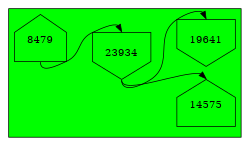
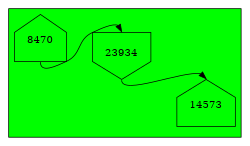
(40, 40) -> (40, 40)
(206, 40) -> none
(206, 105) -> (206, 105)
